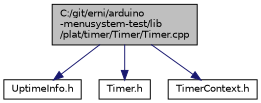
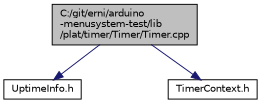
(125, 89) -> none
